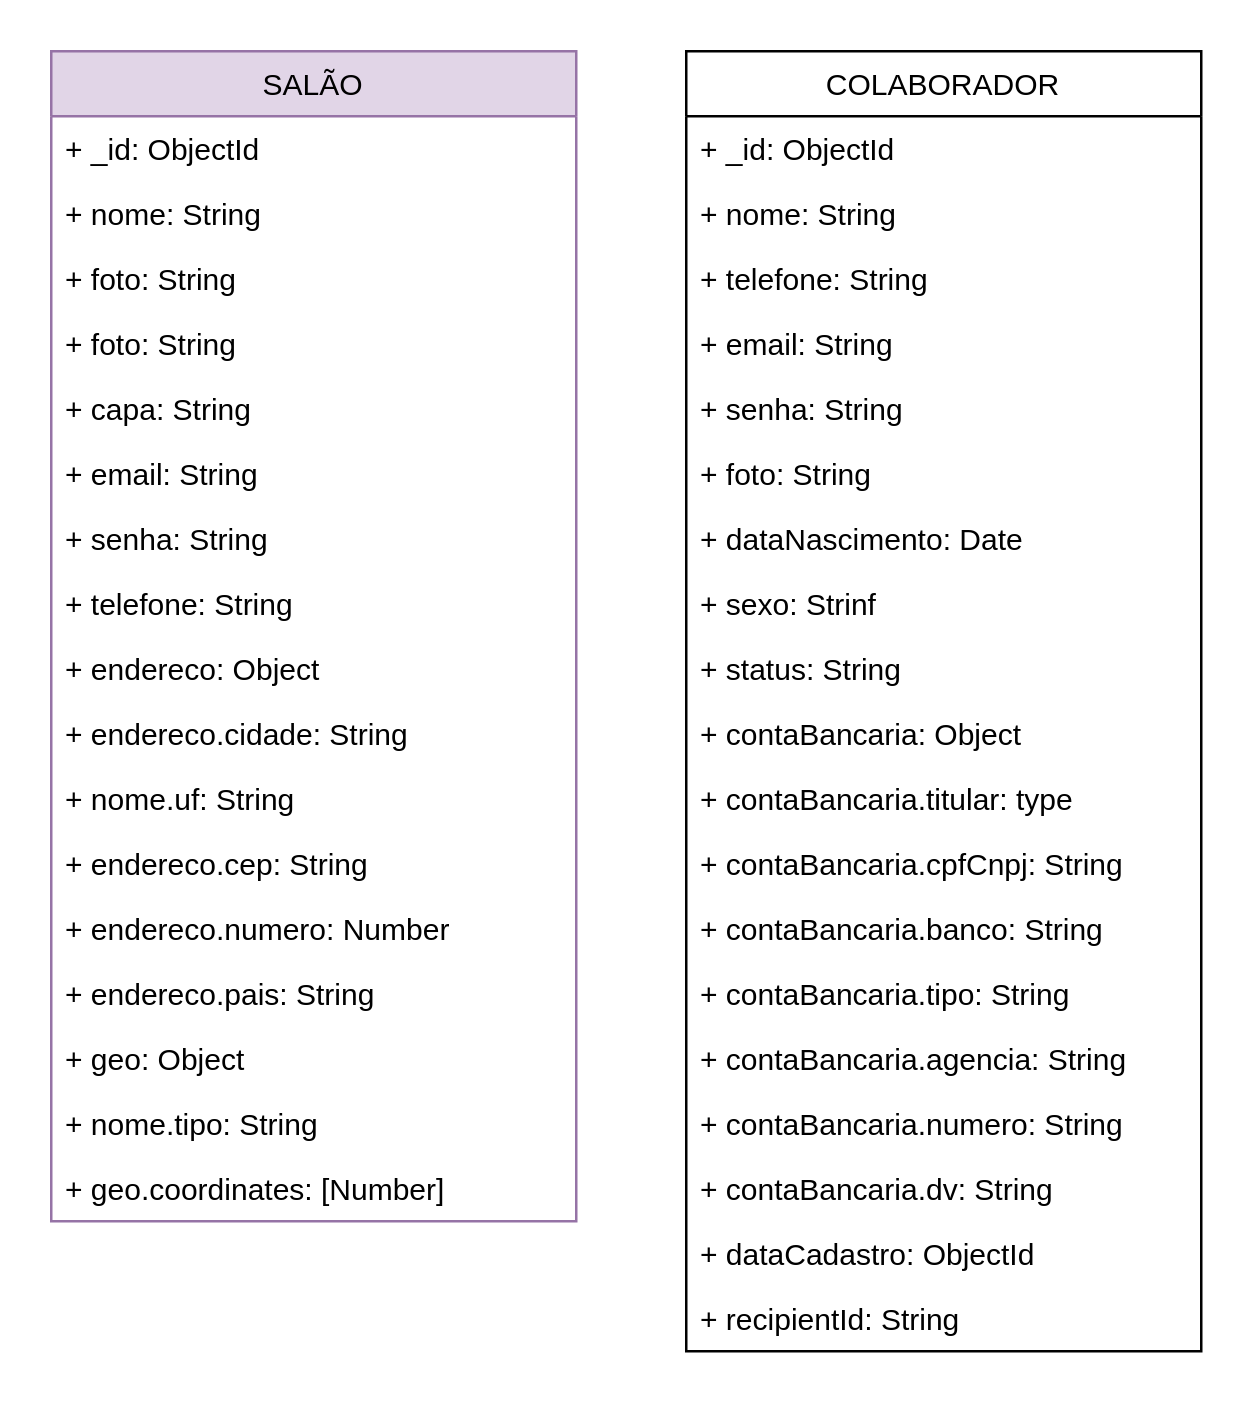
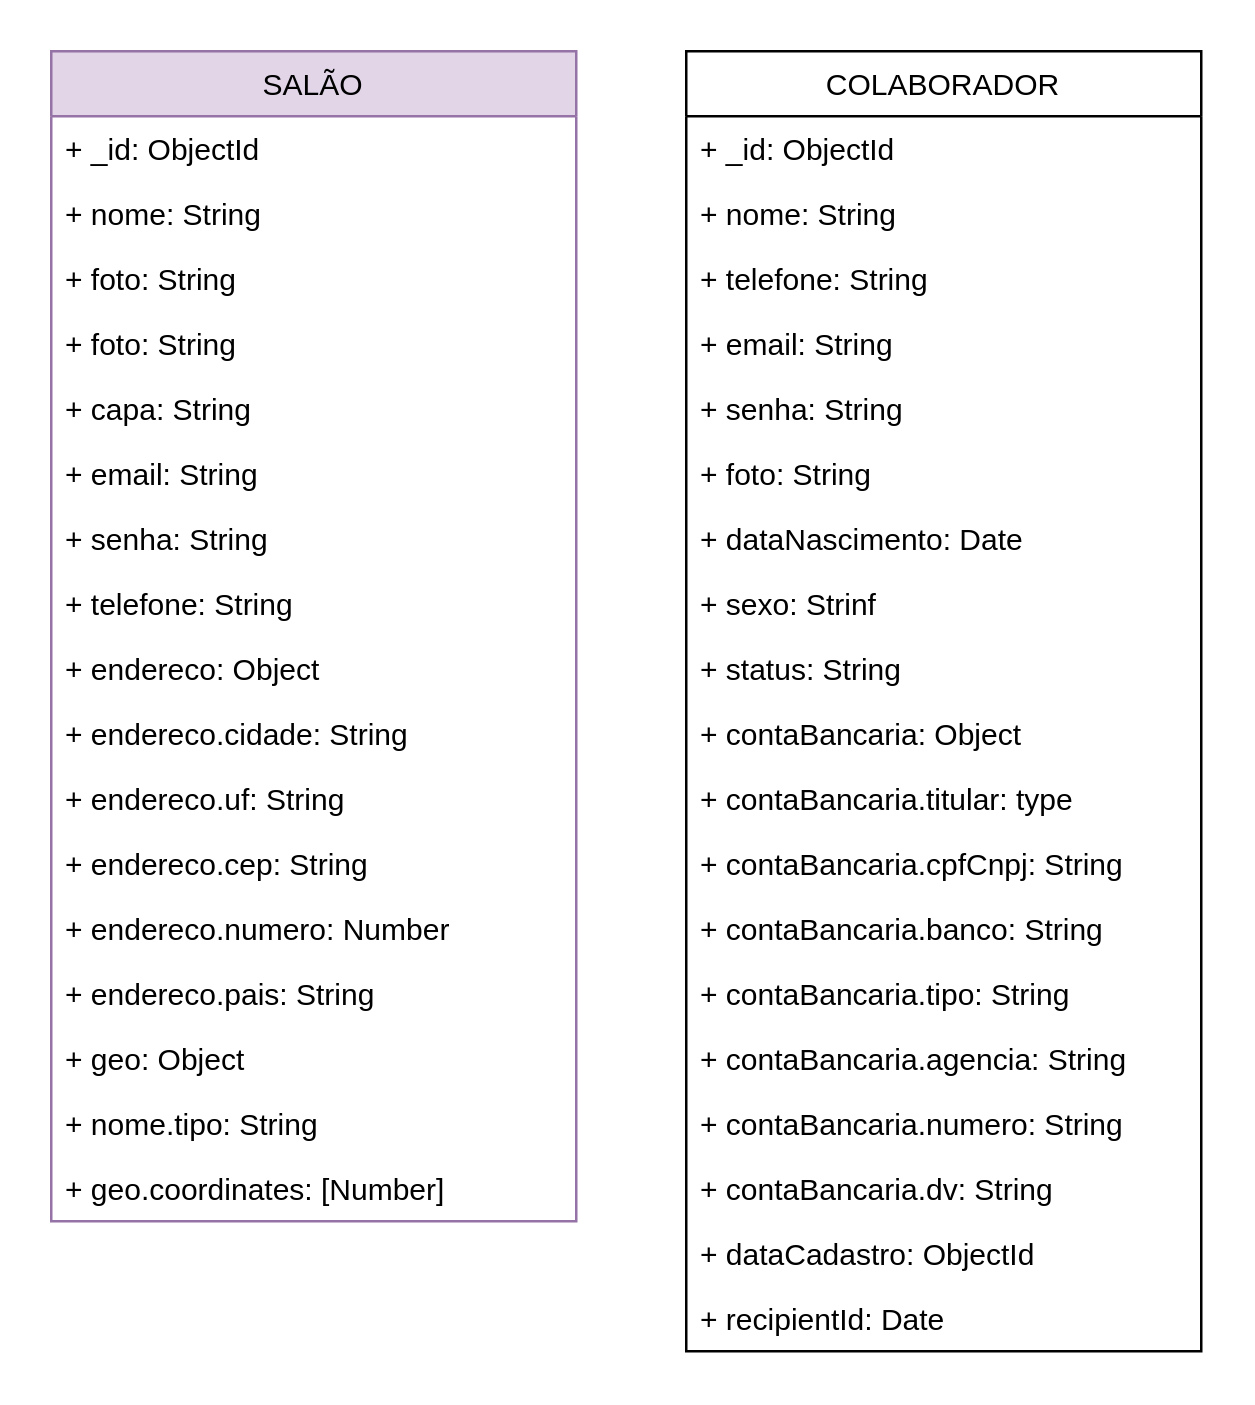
(188, 800) -> (222, 800)
(853, 1320) -> (840, 1320)
